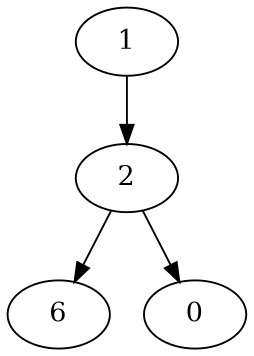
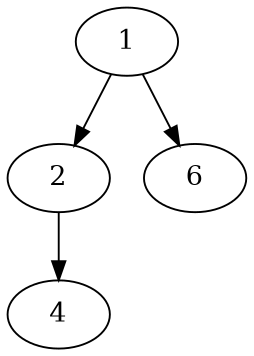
(97, 238) -> (157, 101)
(195, 314) -> (59, 314)
